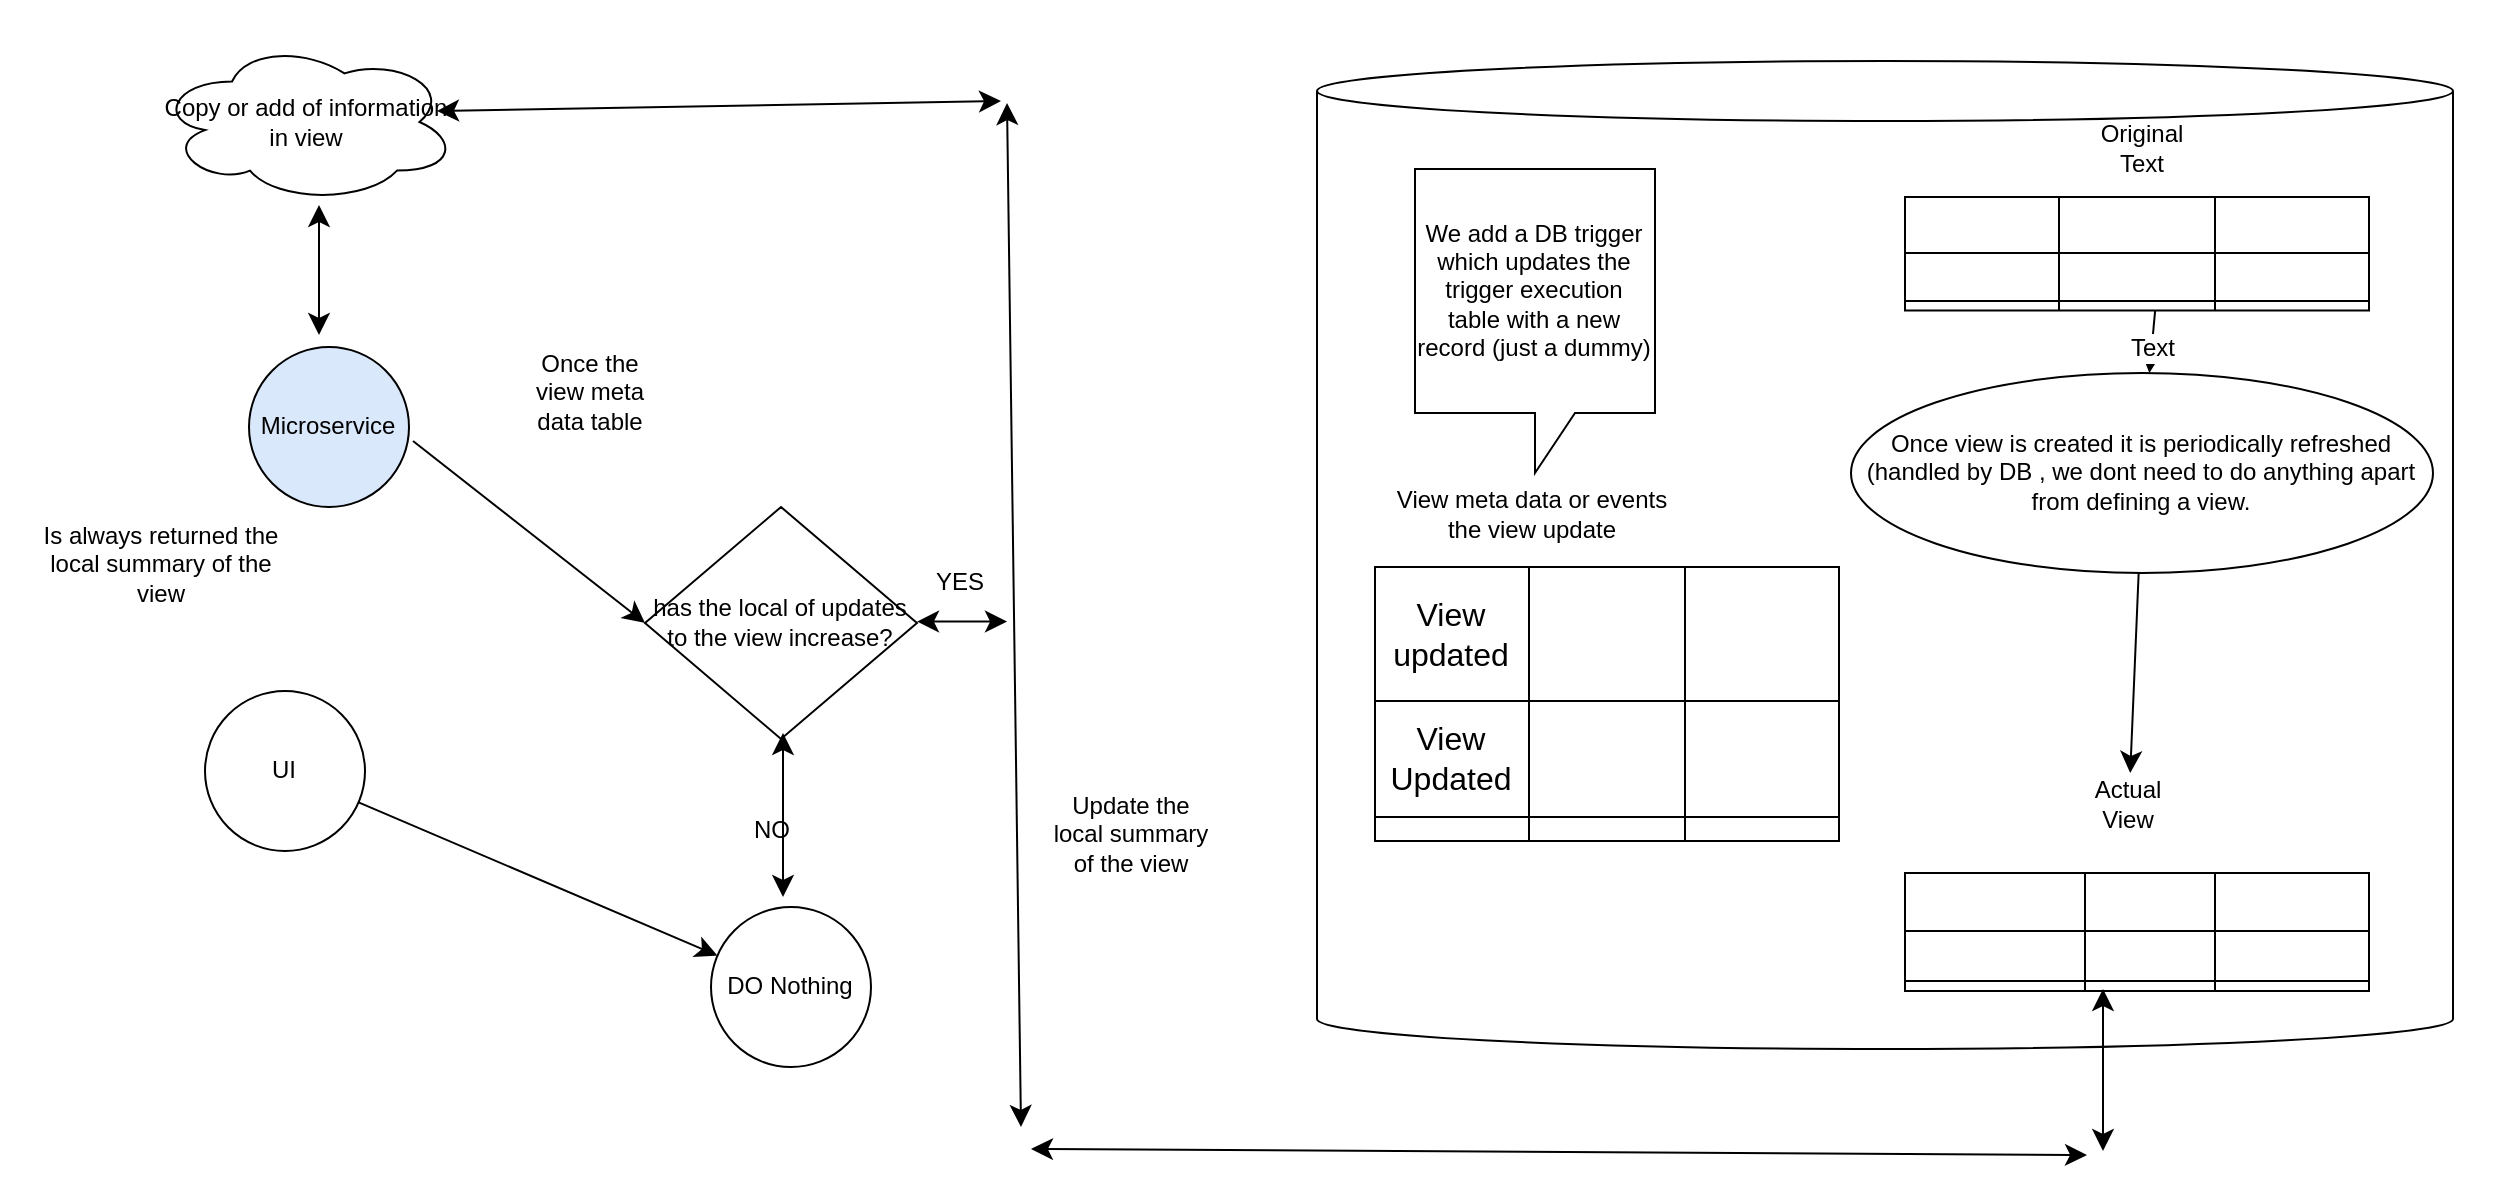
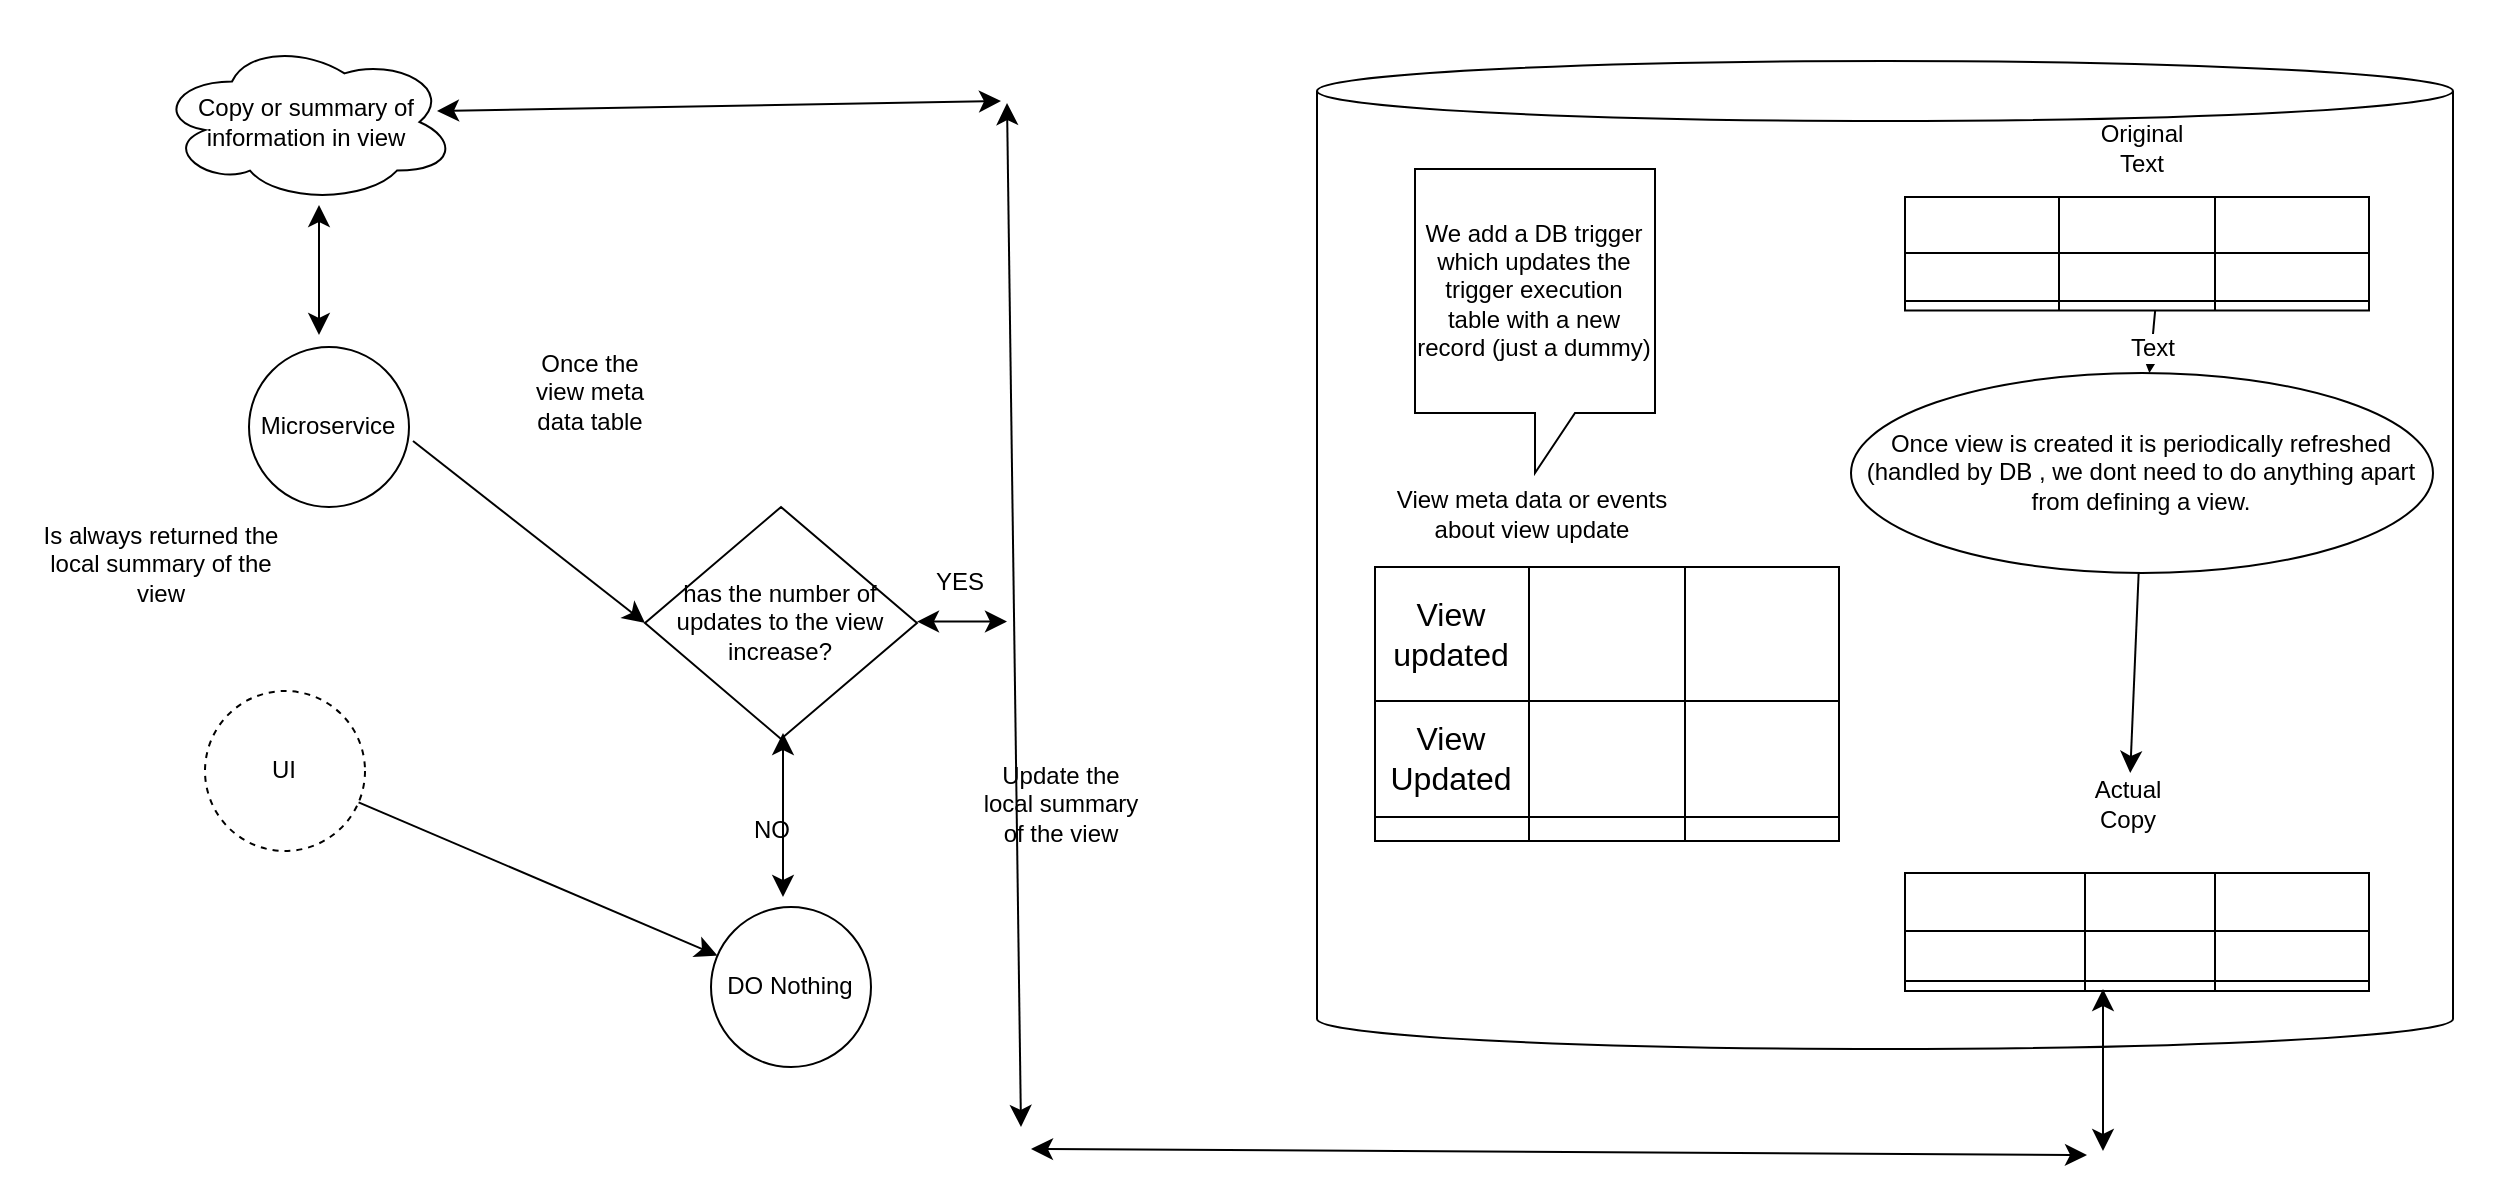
(307, 123) -> (307, 123)
(329, 427) -> (329, 427)
(1533, 515) -> (1533, 515)
(781, 623) -> (781, 623)
(285, 771) -> (285, 771)
(2129, 805) -> (2129, 805)
(1132, 835) -> (1062, 805)
